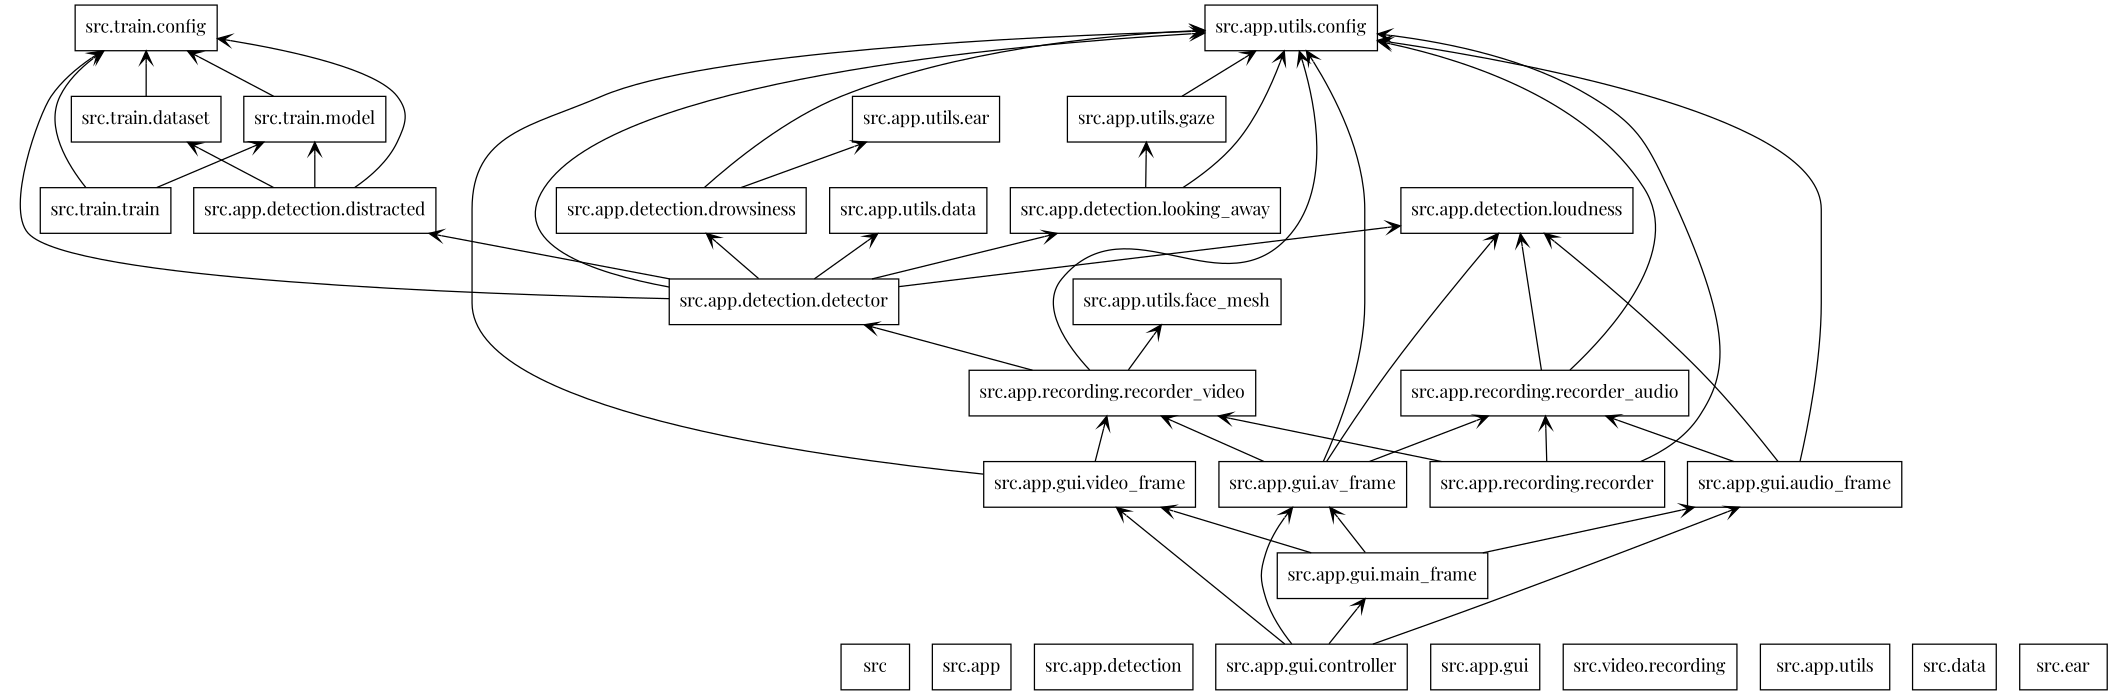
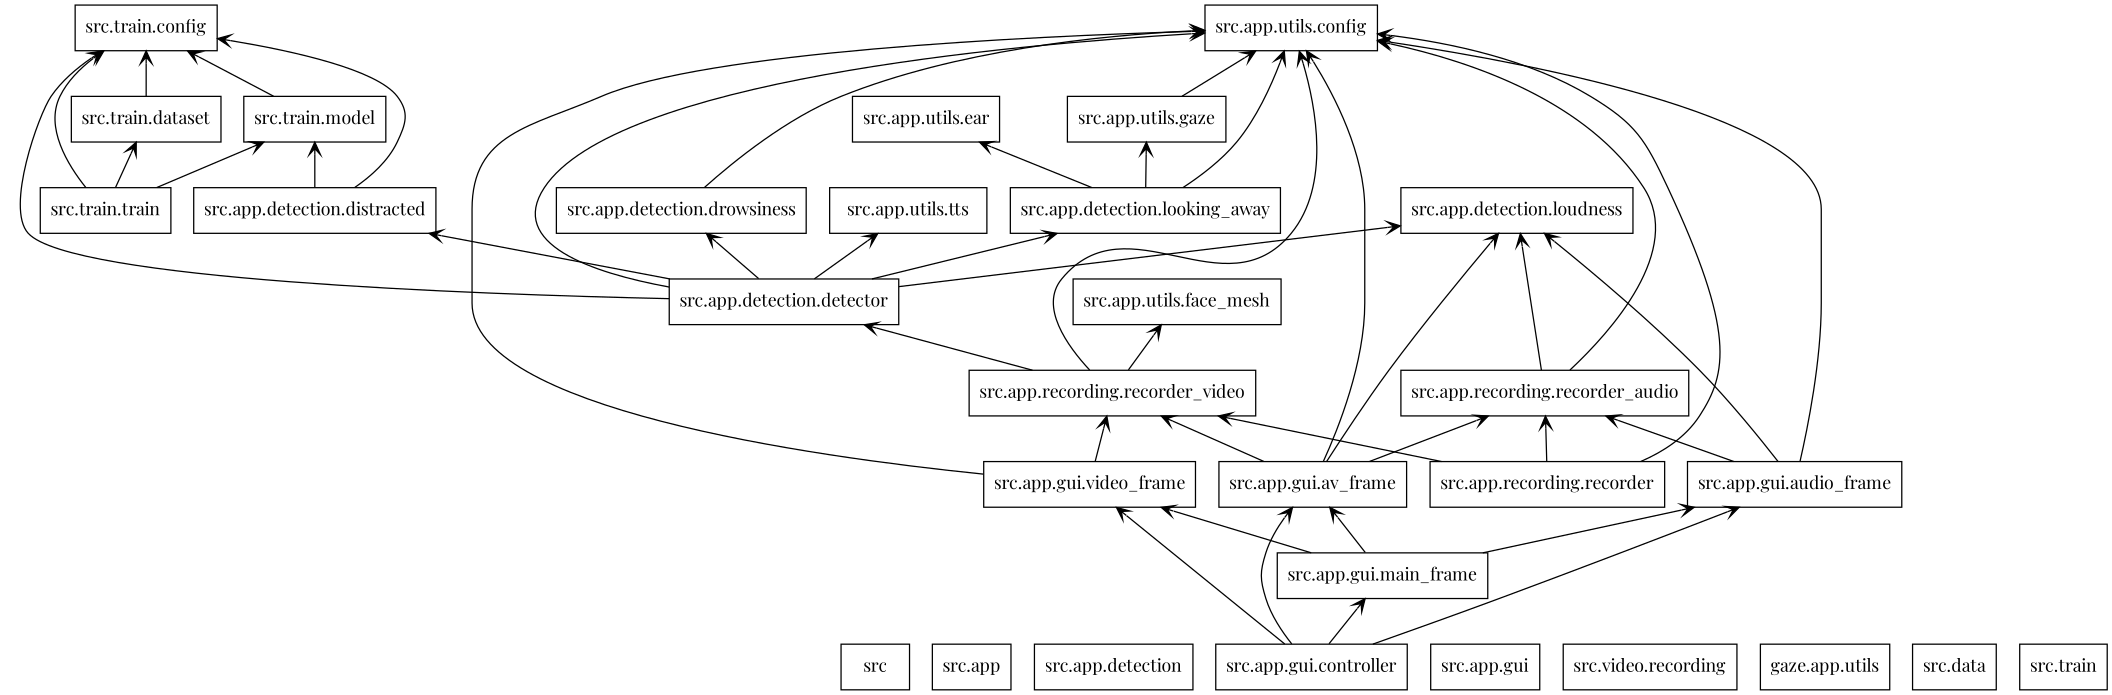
(798, 167) -> (1042, 167)
(236, 168) -> (123, 171)
(908, 210) -> (908, 210)
(1825, 667) -> (1825, 667)
(2064, 667) -> (2064, 667)
